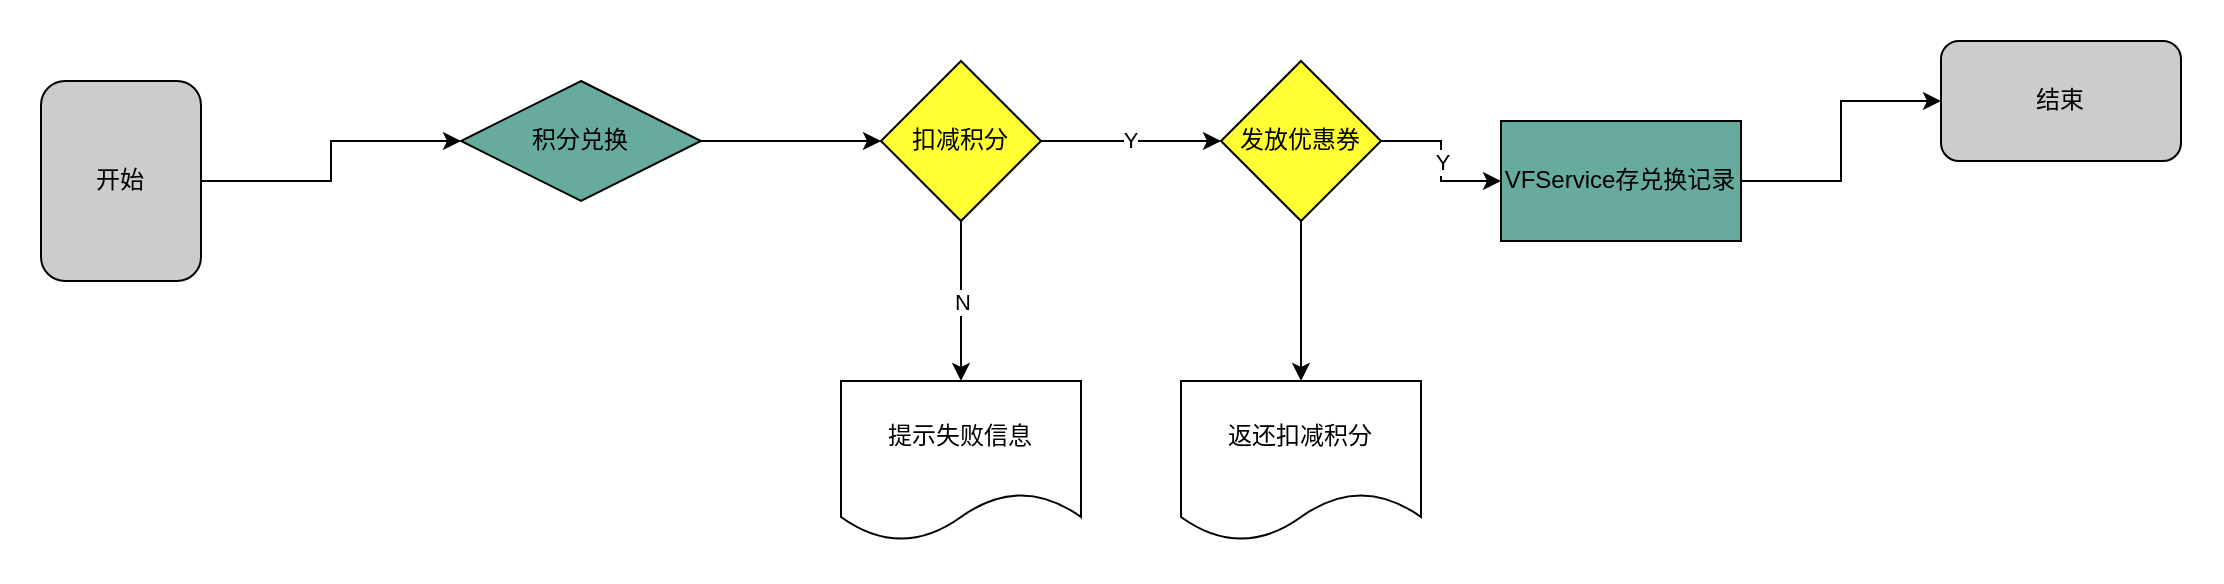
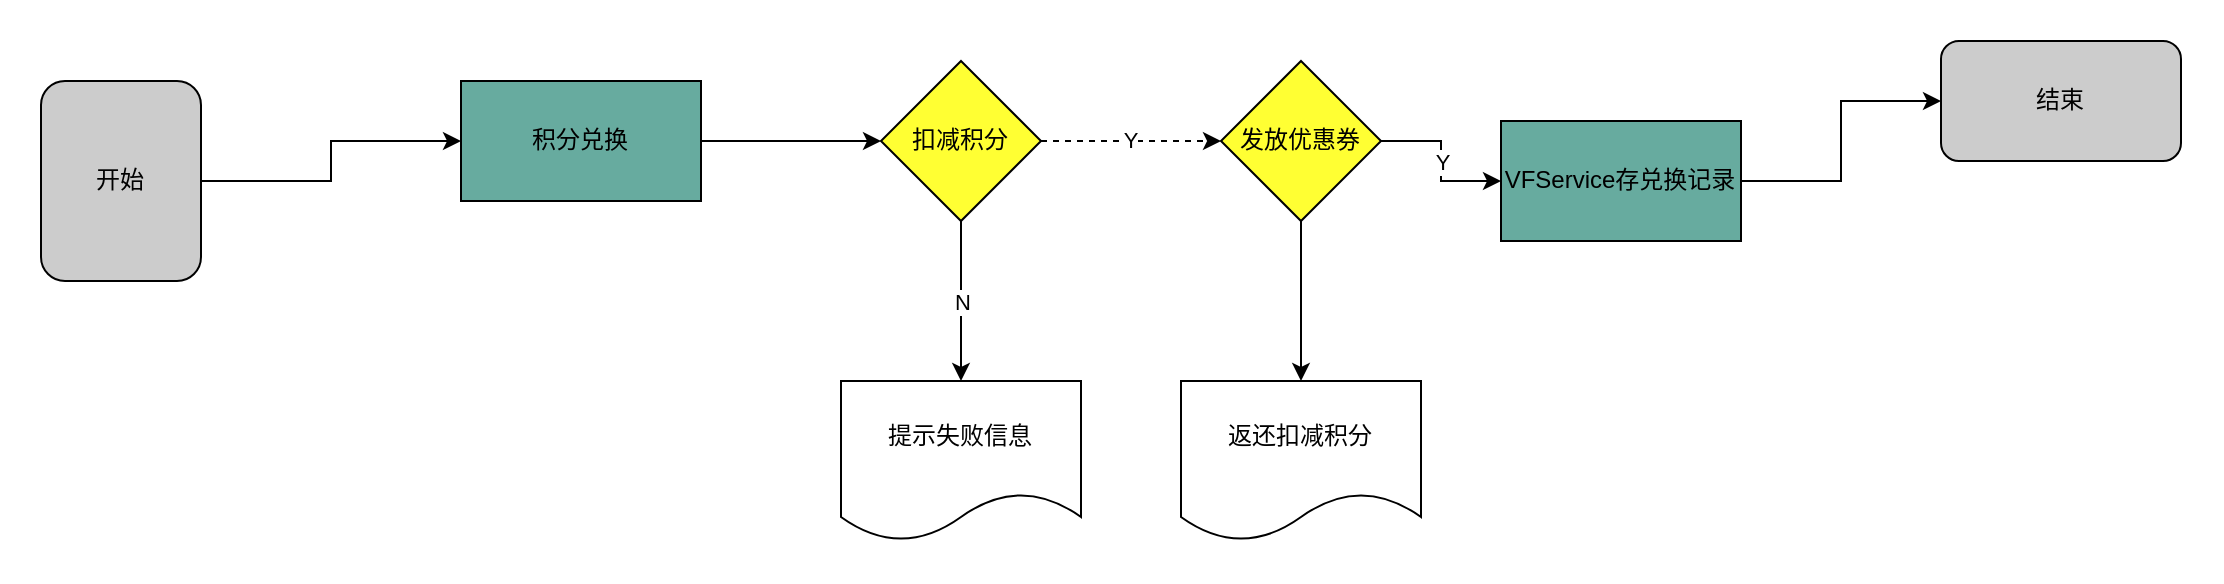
(581, 141) -> (581, 141)
(1085, 141) -> (1085, 141)
